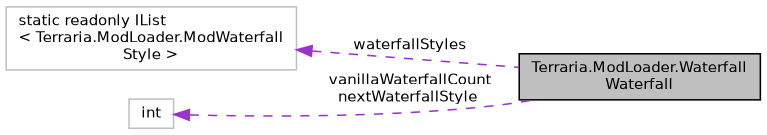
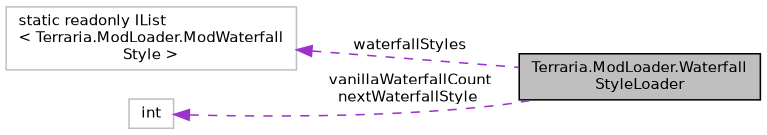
(640, 77) -> (640, 77)
